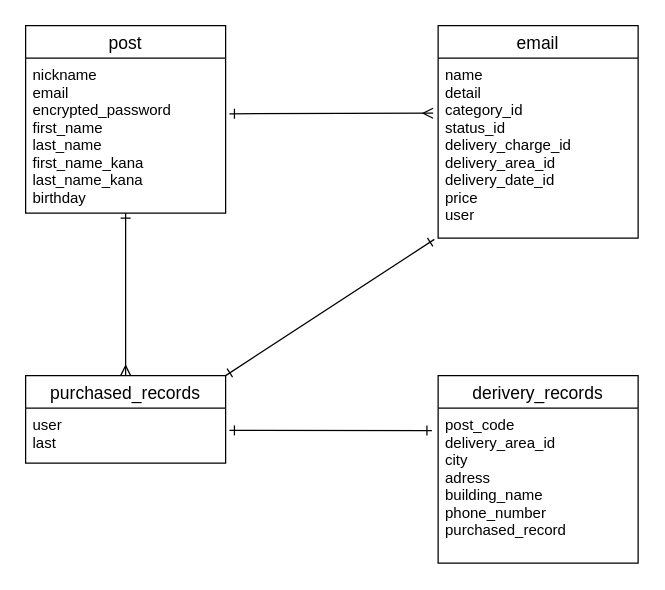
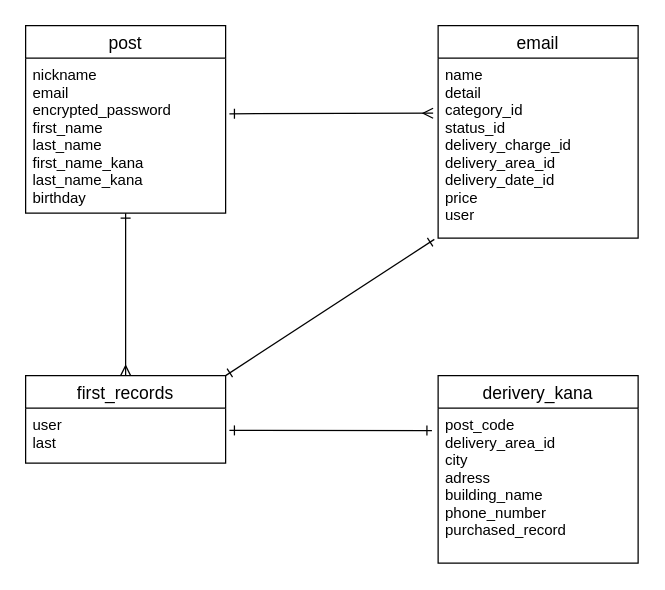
(125, 393) -> (125, 393)
(538, 393) -> (538, 393)
